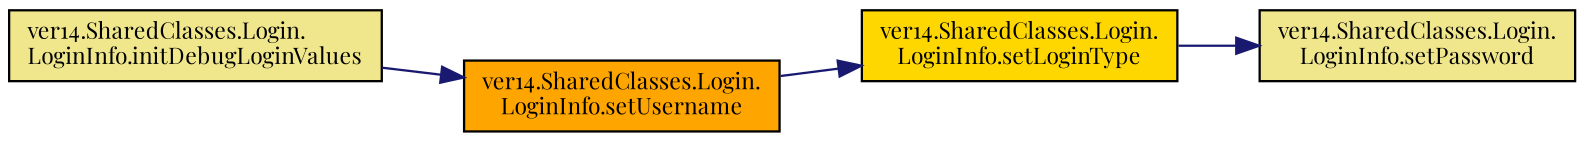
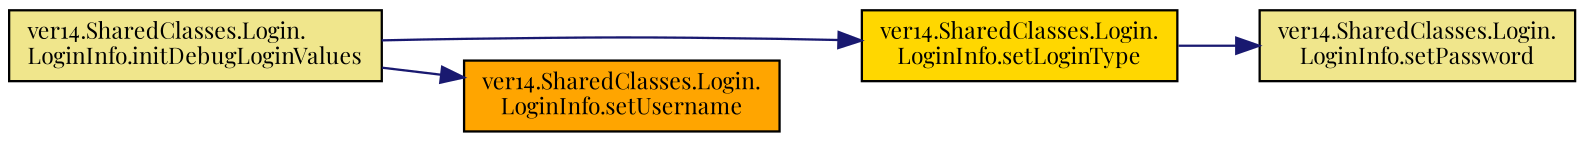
(809, 72) -> (610, 37)
